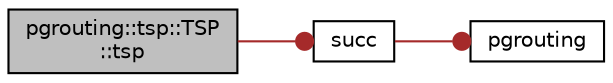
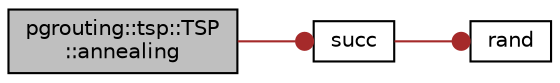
(123, 41) -> (123, 41)
(537, 41) -> (511, 41)
